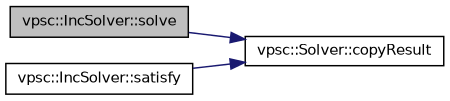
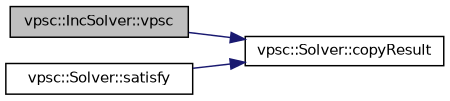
(99, 22) -> (99, 22)
(99, 79) -> (99, 79)
